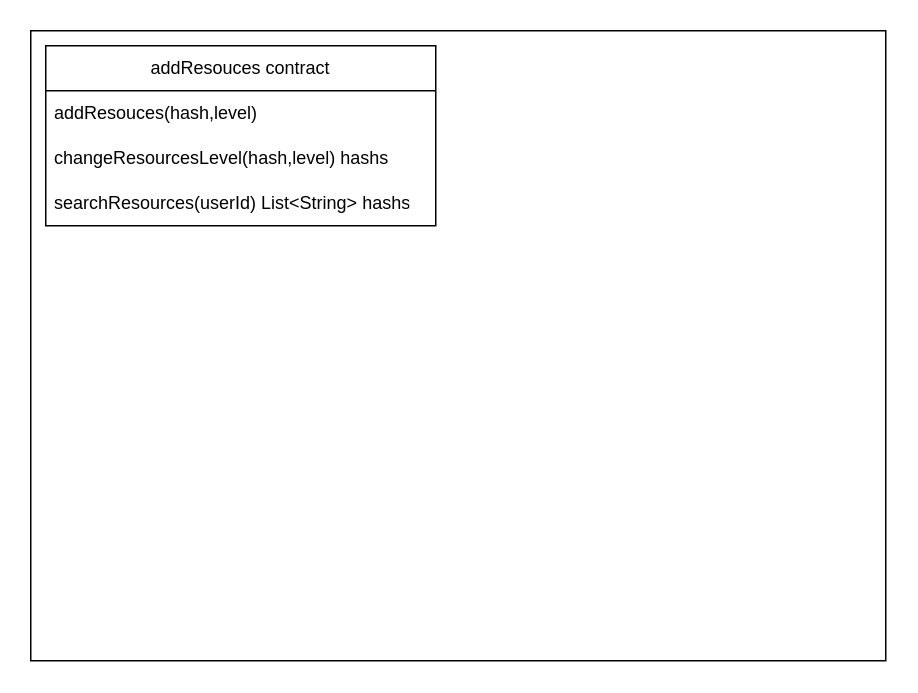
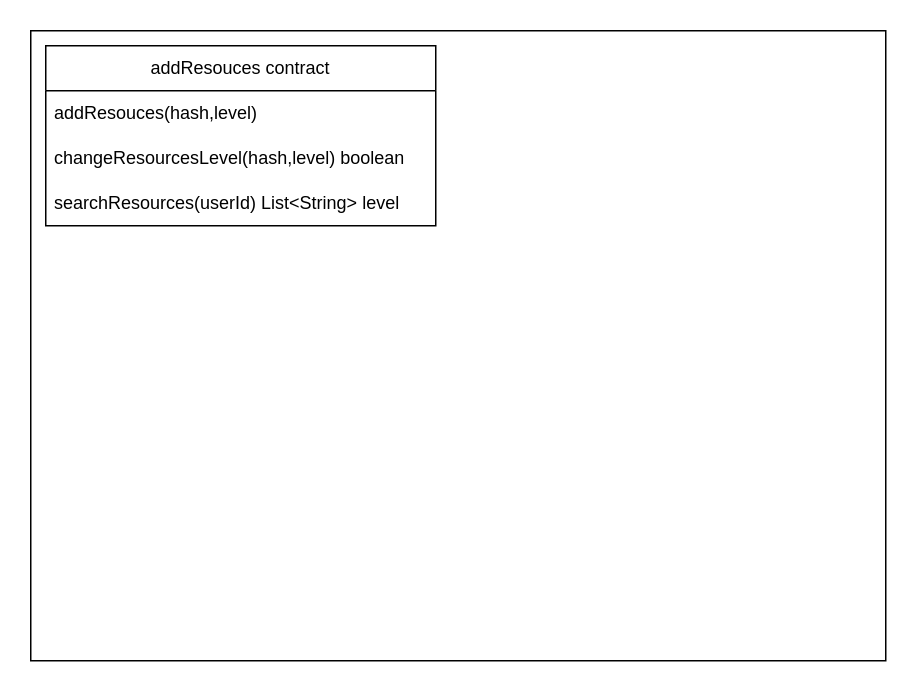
(235, 158) -> (242, 158)
(242, 203) -> (242, 203)
